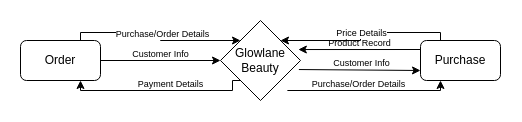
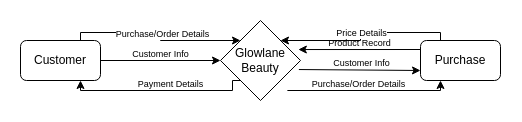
(61, 61) -> (61, 61)
